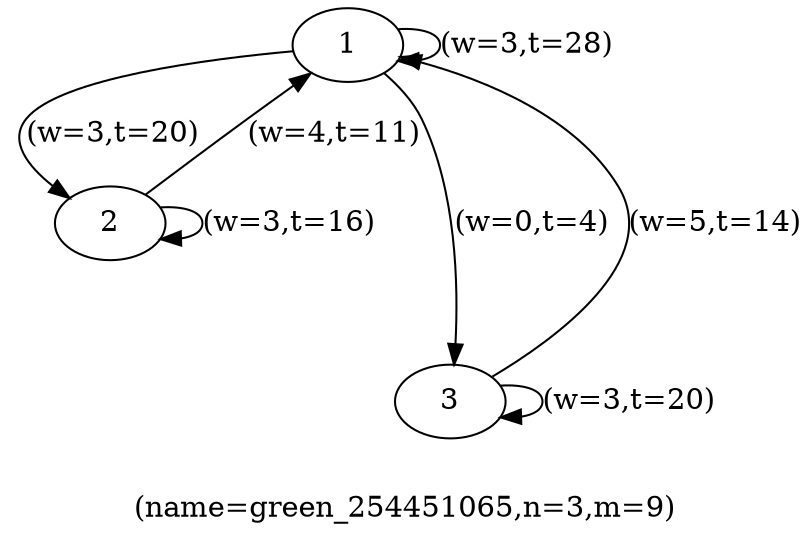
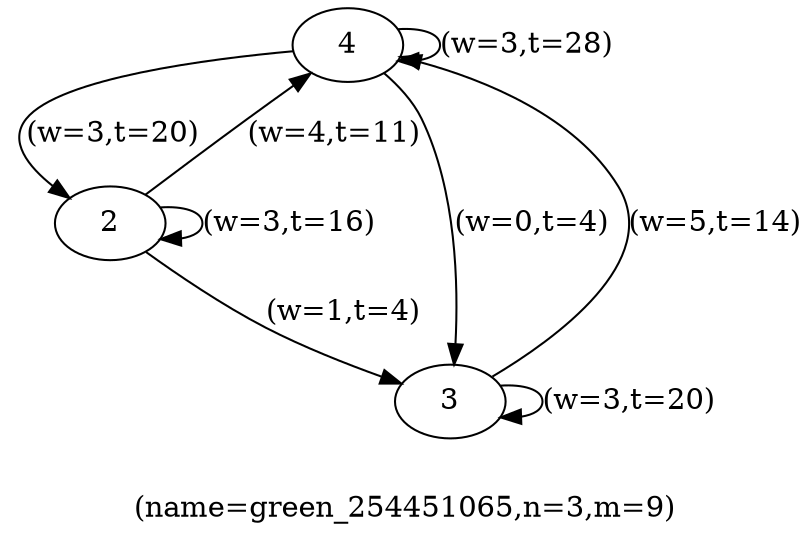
(348, 45) -> (348, 45)
none -> (259, 324)
